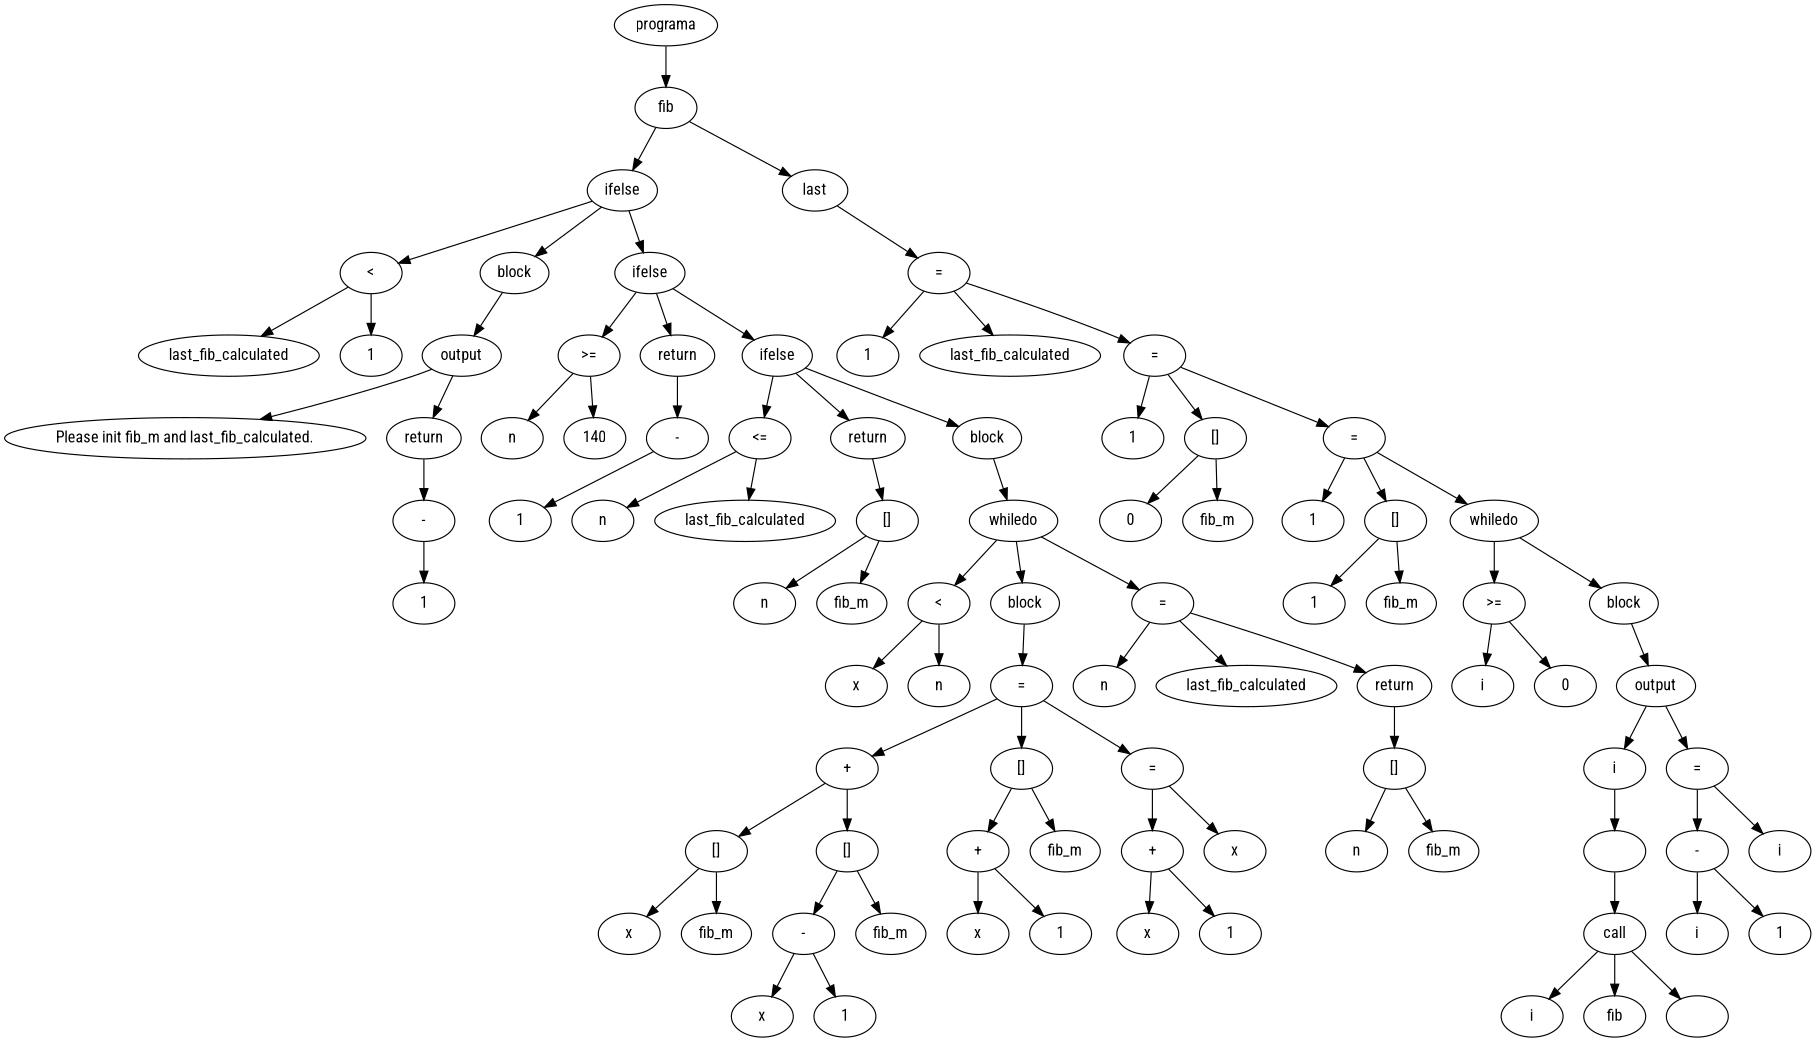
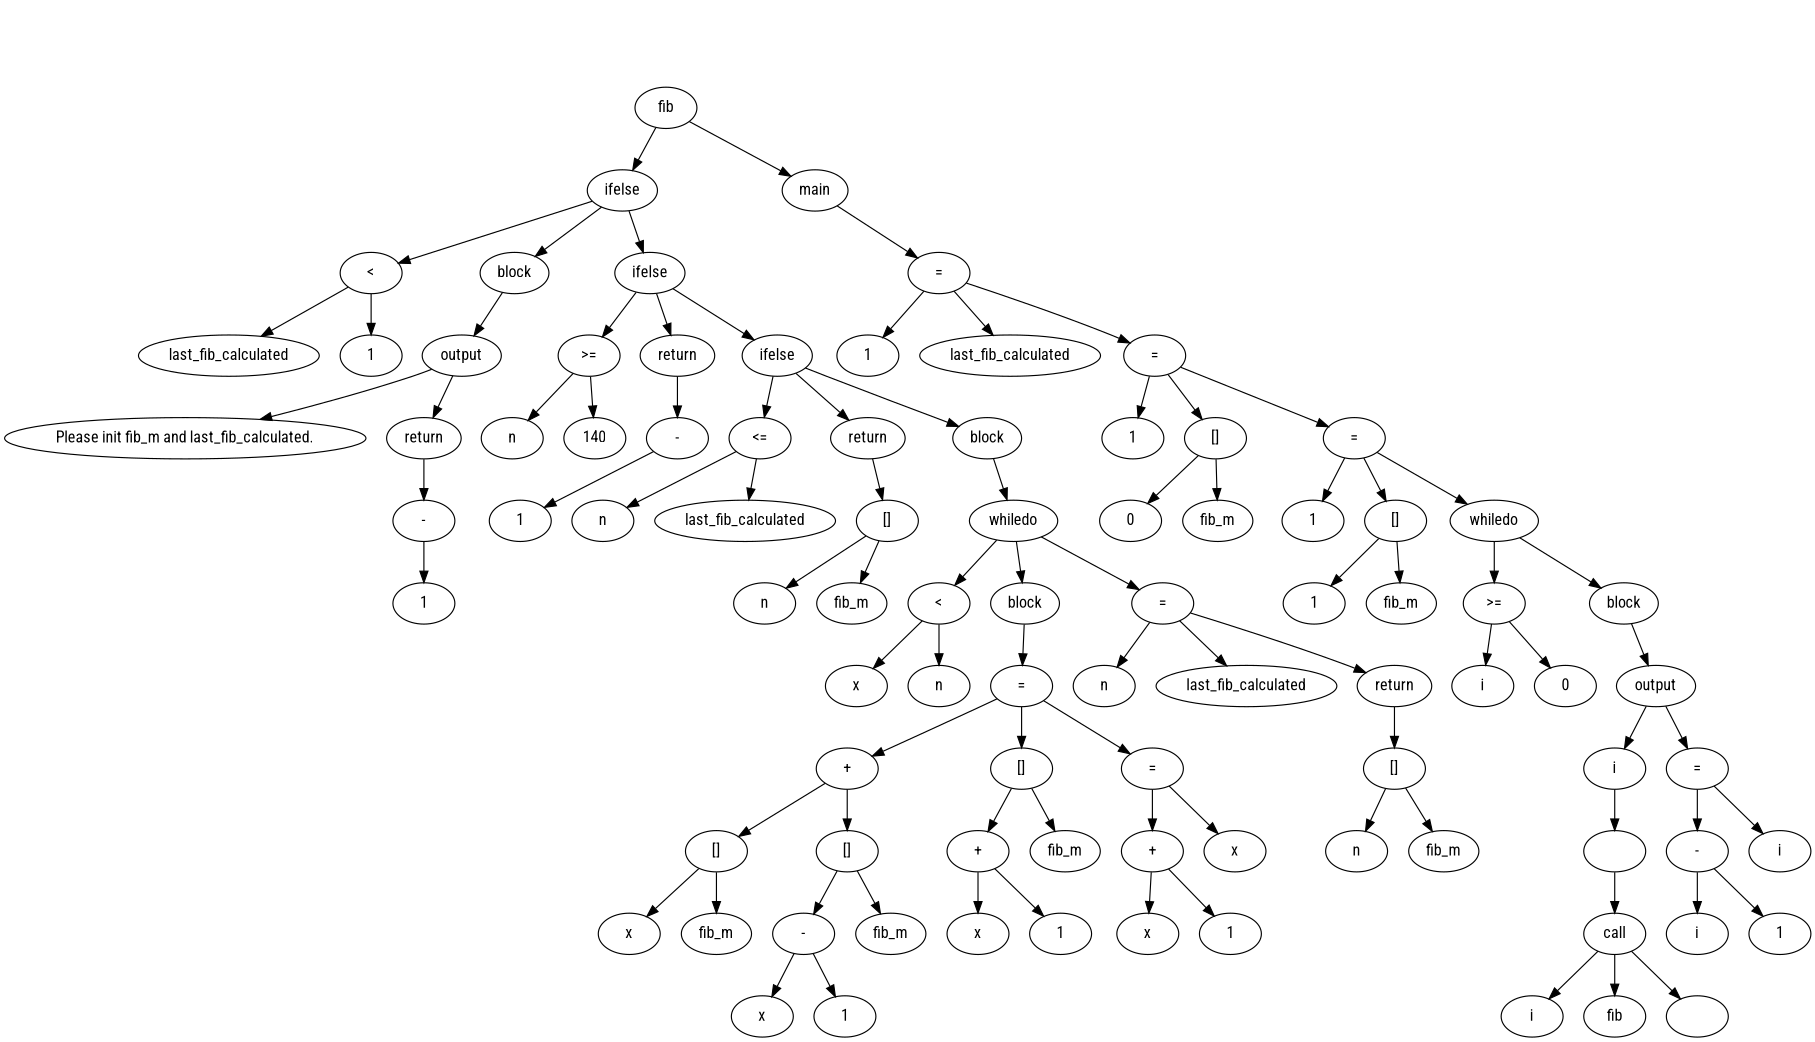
(666, 25) -> none
(815, 190) -> (815, 190)
